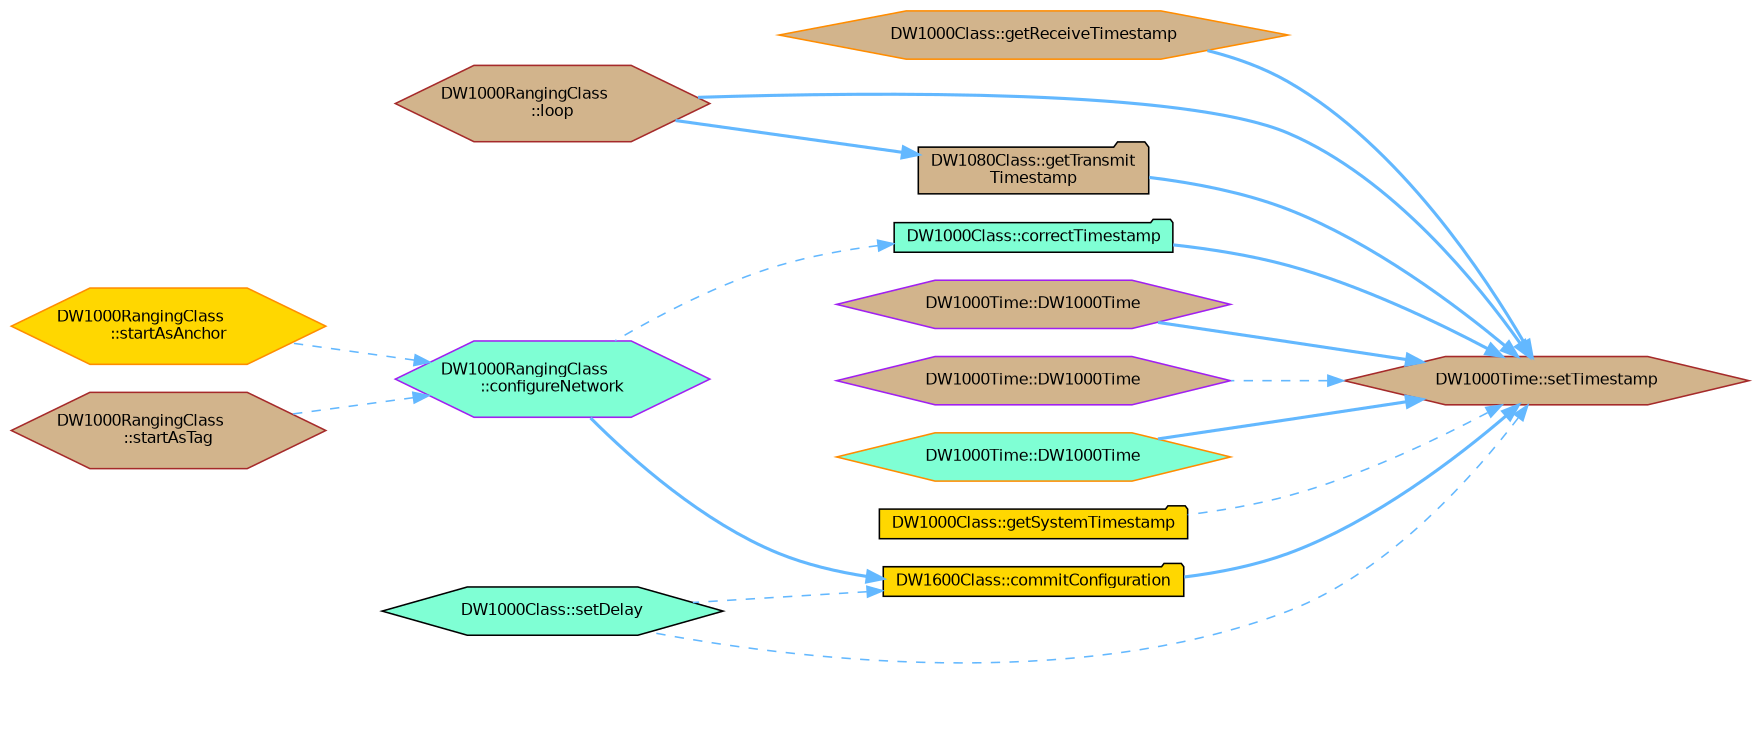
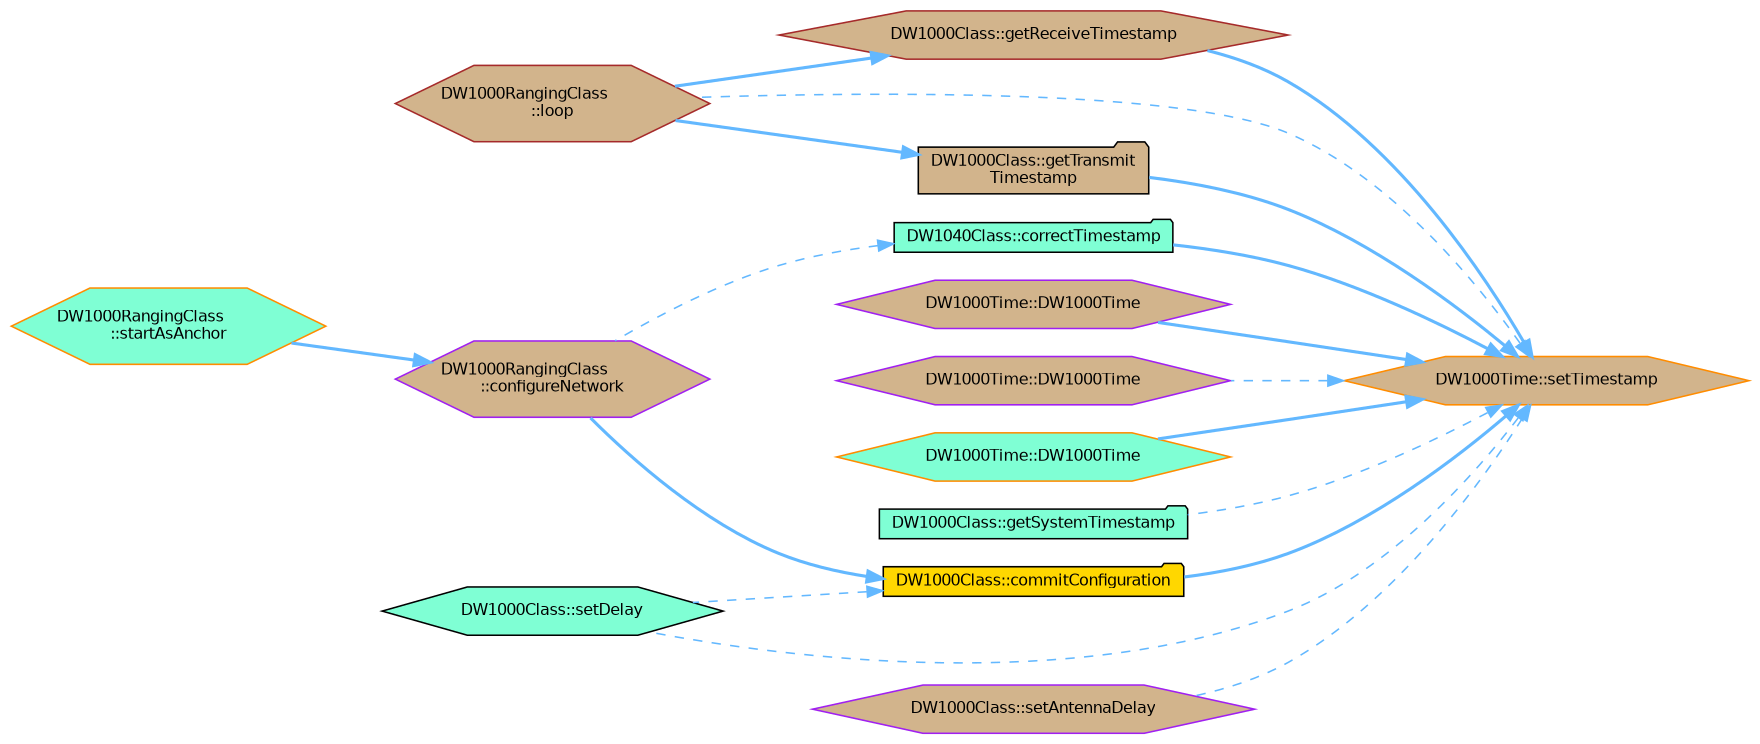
(1034, 35) -> (1034, 35)
none -> (773, 72)
(1153, 106) -> (1153, 106)
(1034, 170) -> (1034, 170)
(1034, 237) -> (1034, 237)
(169, 326) -> (169, 326)
(353, 352) -> (353, 352)
(553, 379) -> (553, 379)
(1547, 381) -> (1547, 381)
(169, 430) -> none
(1034, 524) -> (1034, 524)
(1034, 582) -> (1034, 582)
none -> (1034, 709)
